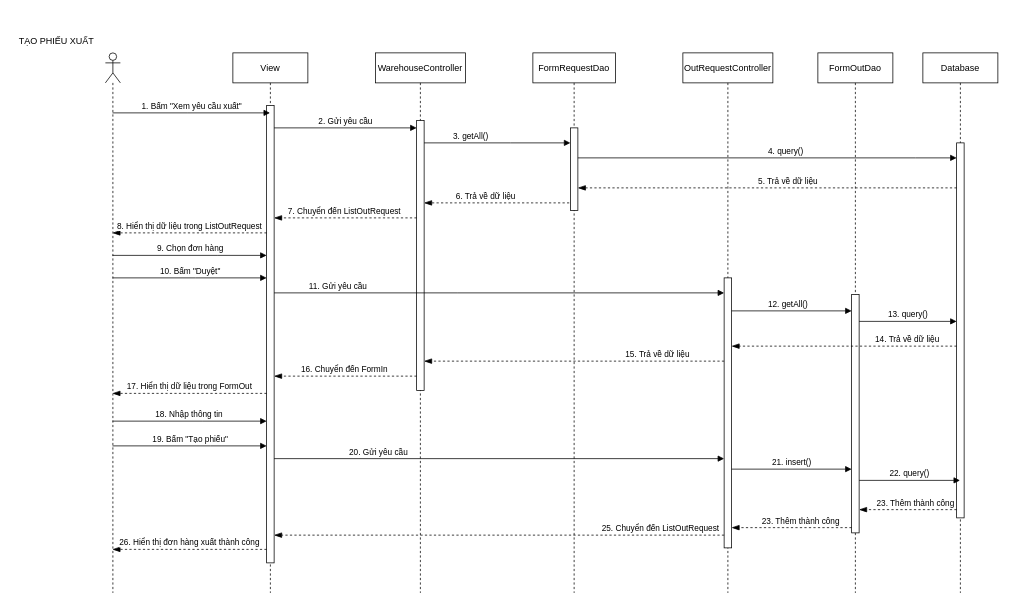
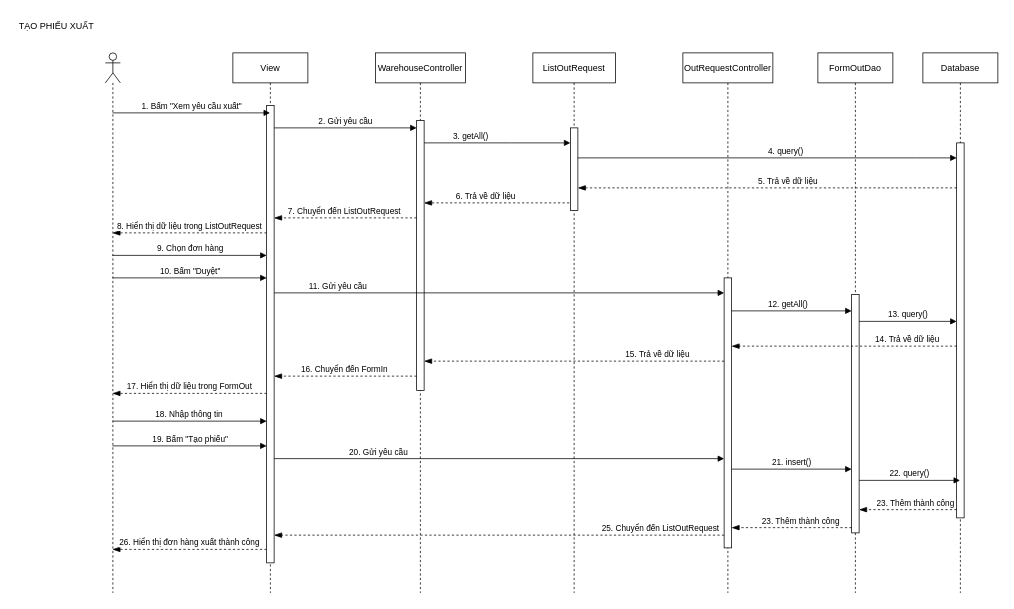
(57, 42) -> (57, 27)
(574, 68) -> (574, 68)
